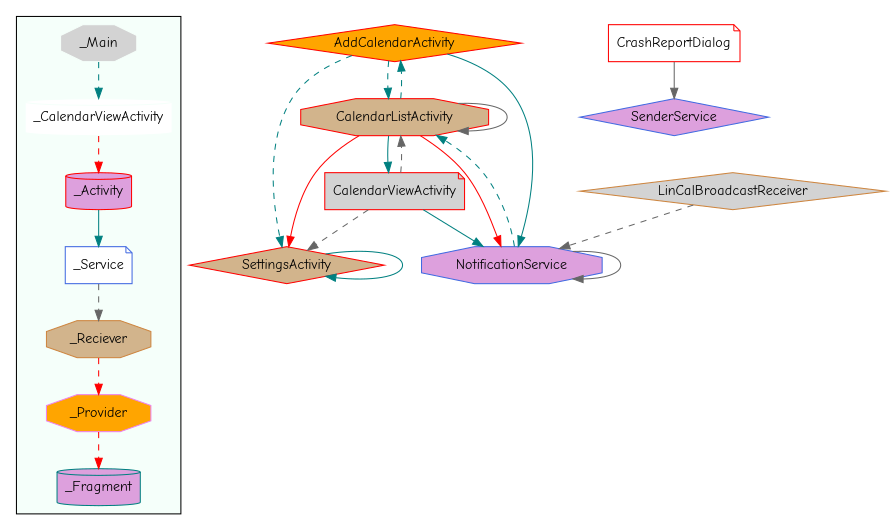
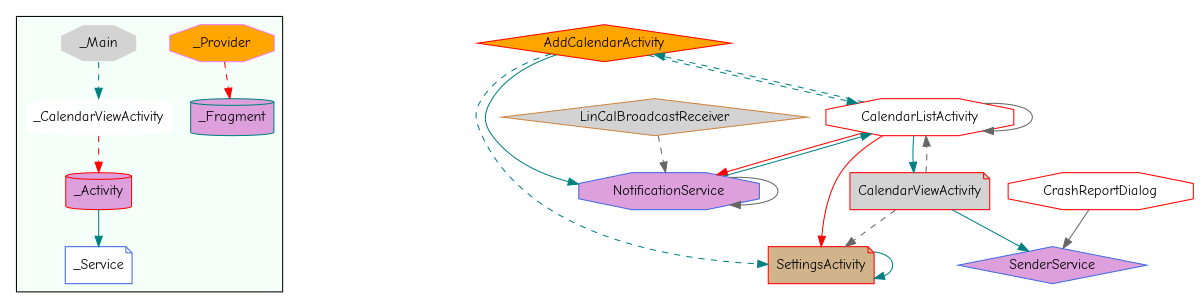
(674, 43) -> (1101, 191)
(395, 117) -> (920, 117)
(492, 186) -> (792, 157)
(449, 225) -> (986, 228)
(287, 265) -> (821, 265)
(99, 339) -> none
